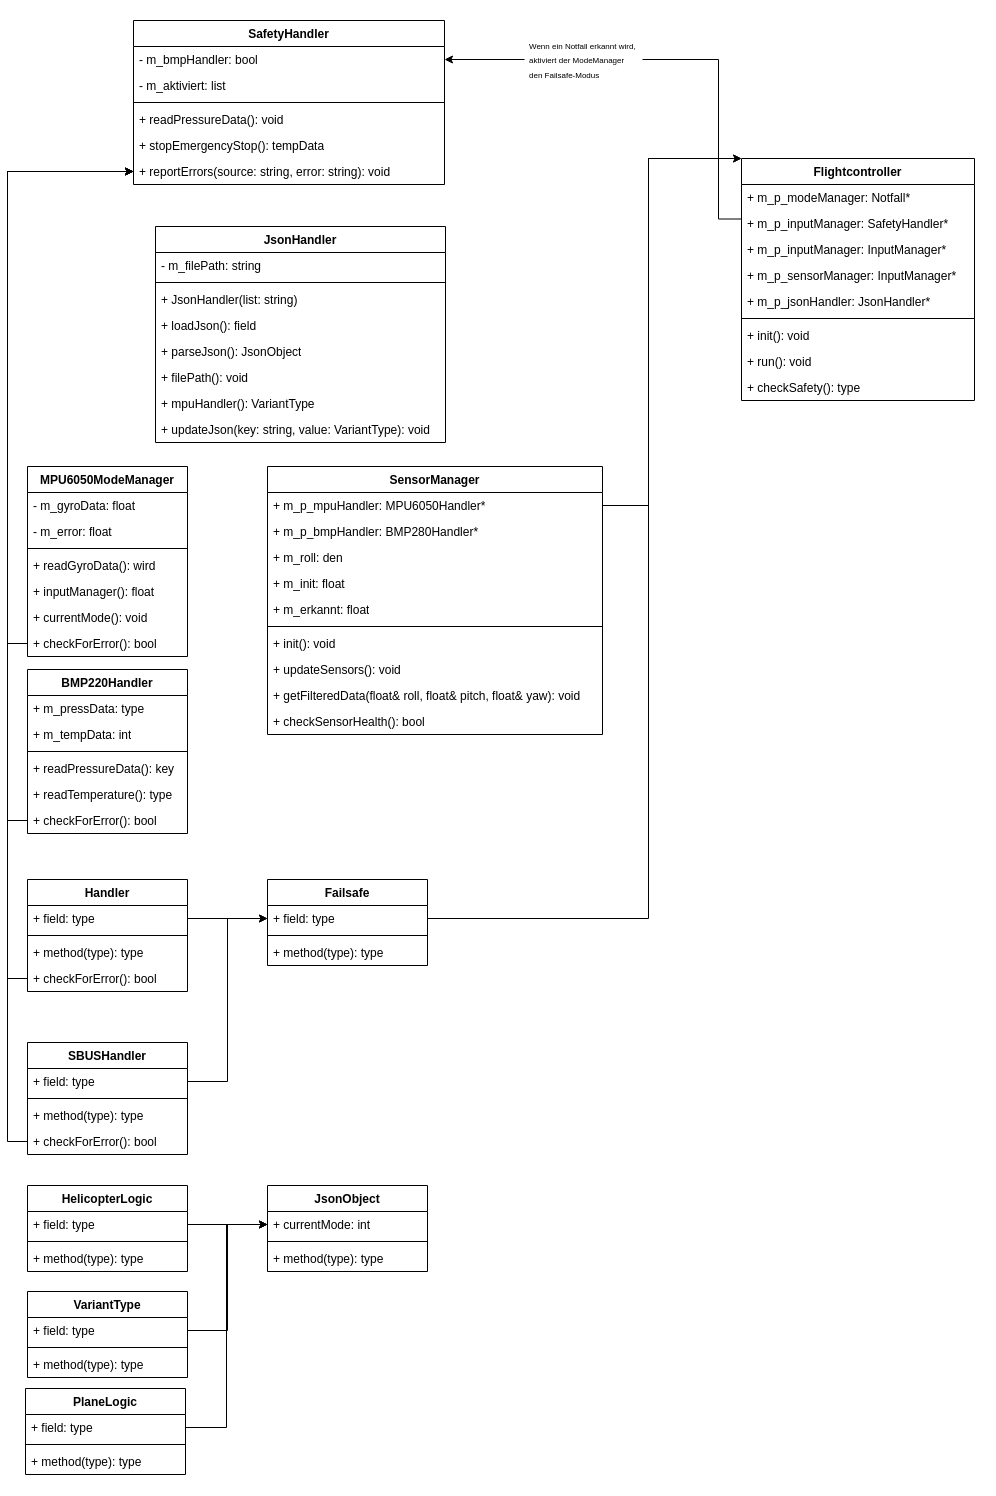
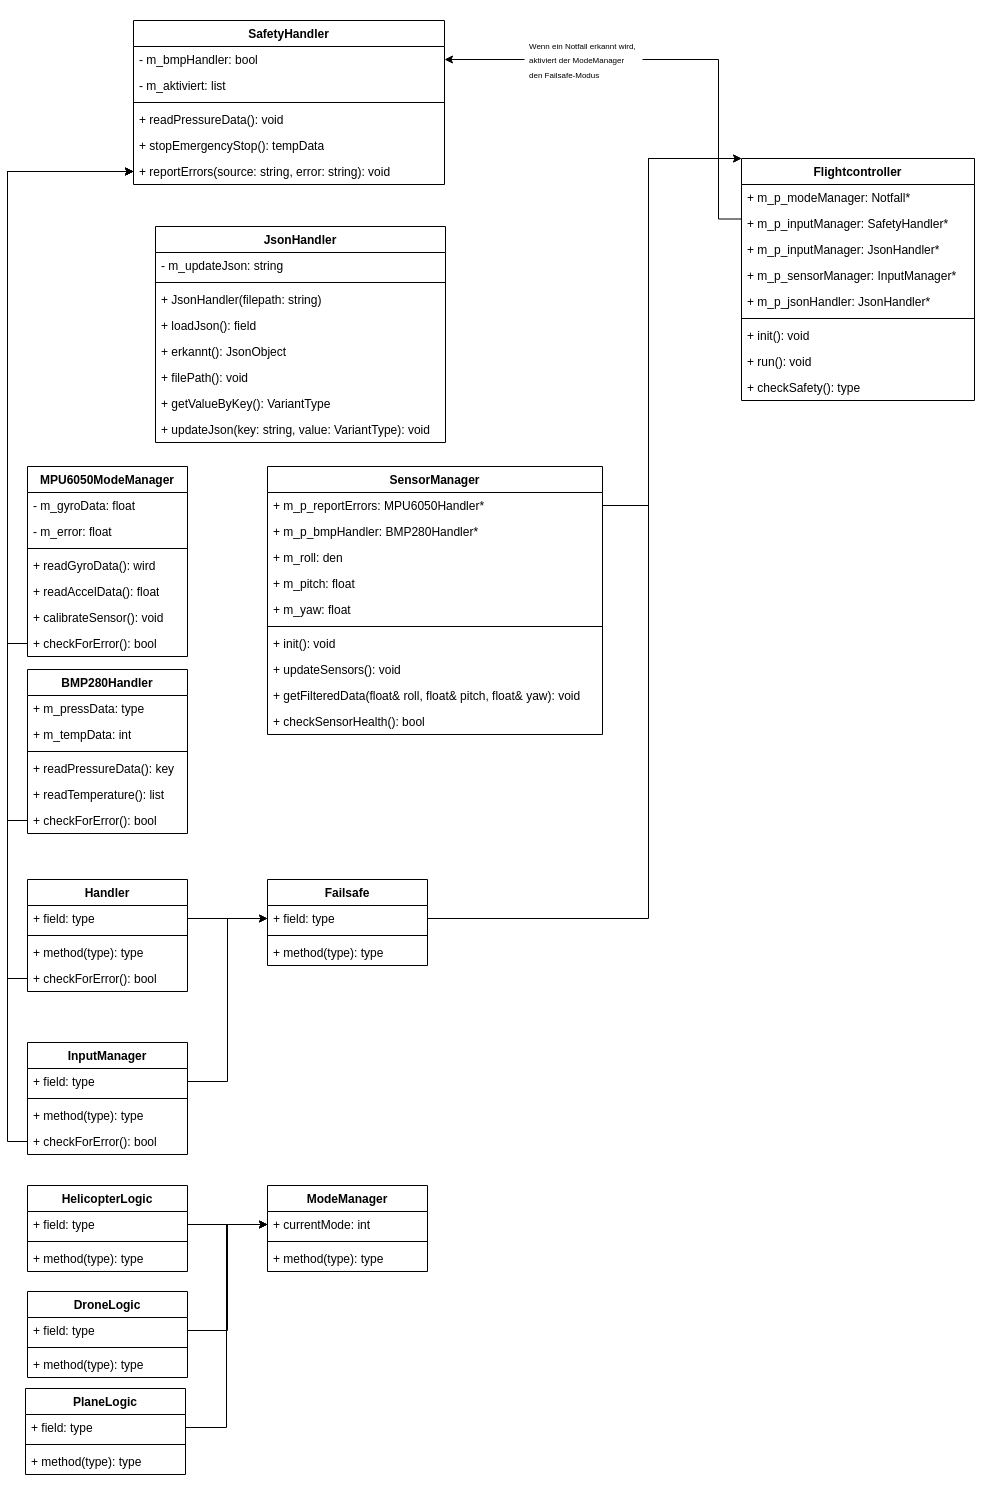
(852, 251) -> (847, 251)
(219, 267) -> (229, 267)
(241, 301) -> (255, 301)
(241, 353) -> (234, 353)
(244, 405) -> (255, 405)
(377, 507) -> (385, 507)
(315, 585) -> (319, 585)
(103, 593) -> (106, 593)
(328, 611) -> (314, 611)
(98, 619) -> (108, 619)
(108, 684) -> (108, 684)
(109, 803) -> (109, 803)
(108, 1057) -> (108, 1057)
(348, 1200) -> (348, 1200)
(108, 1306) -> (108, 1306)
